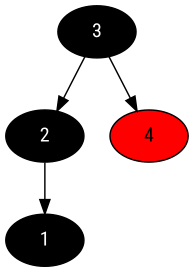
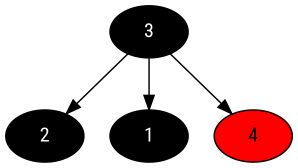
(45, 181) -> (149, 77)
